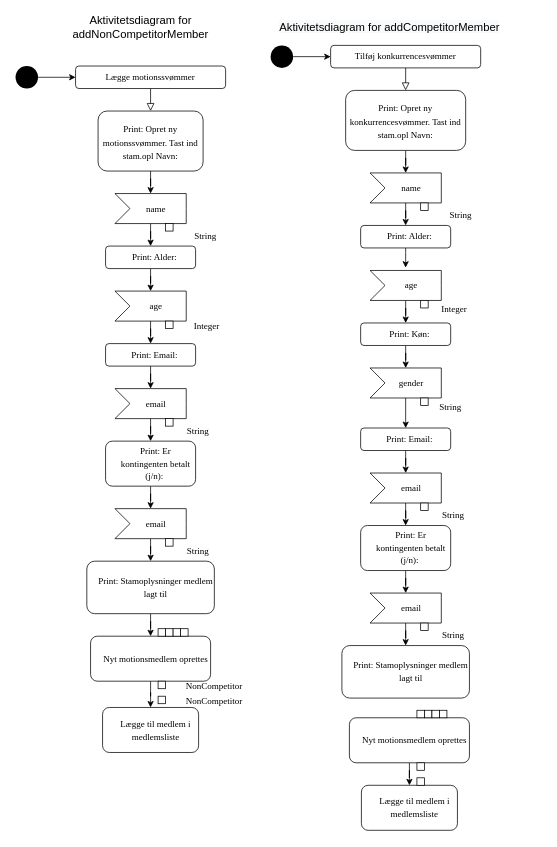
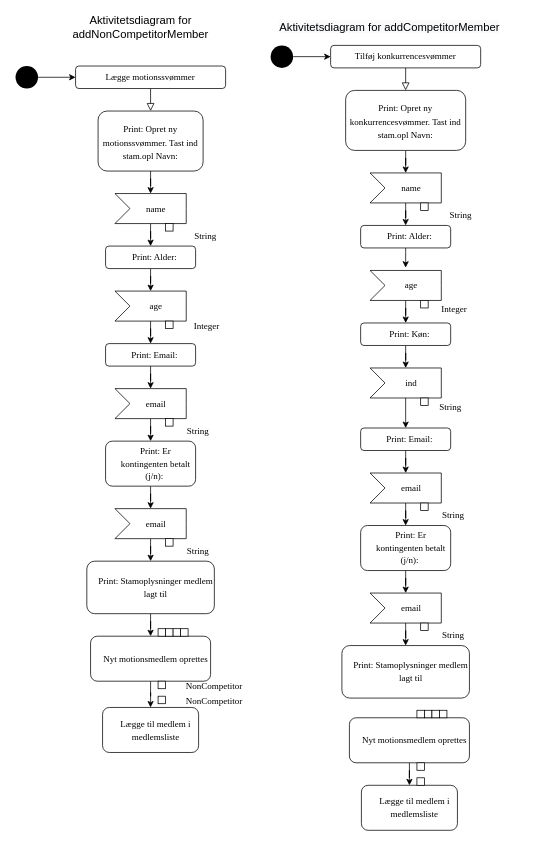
(411, 383) -> (411, 383)
